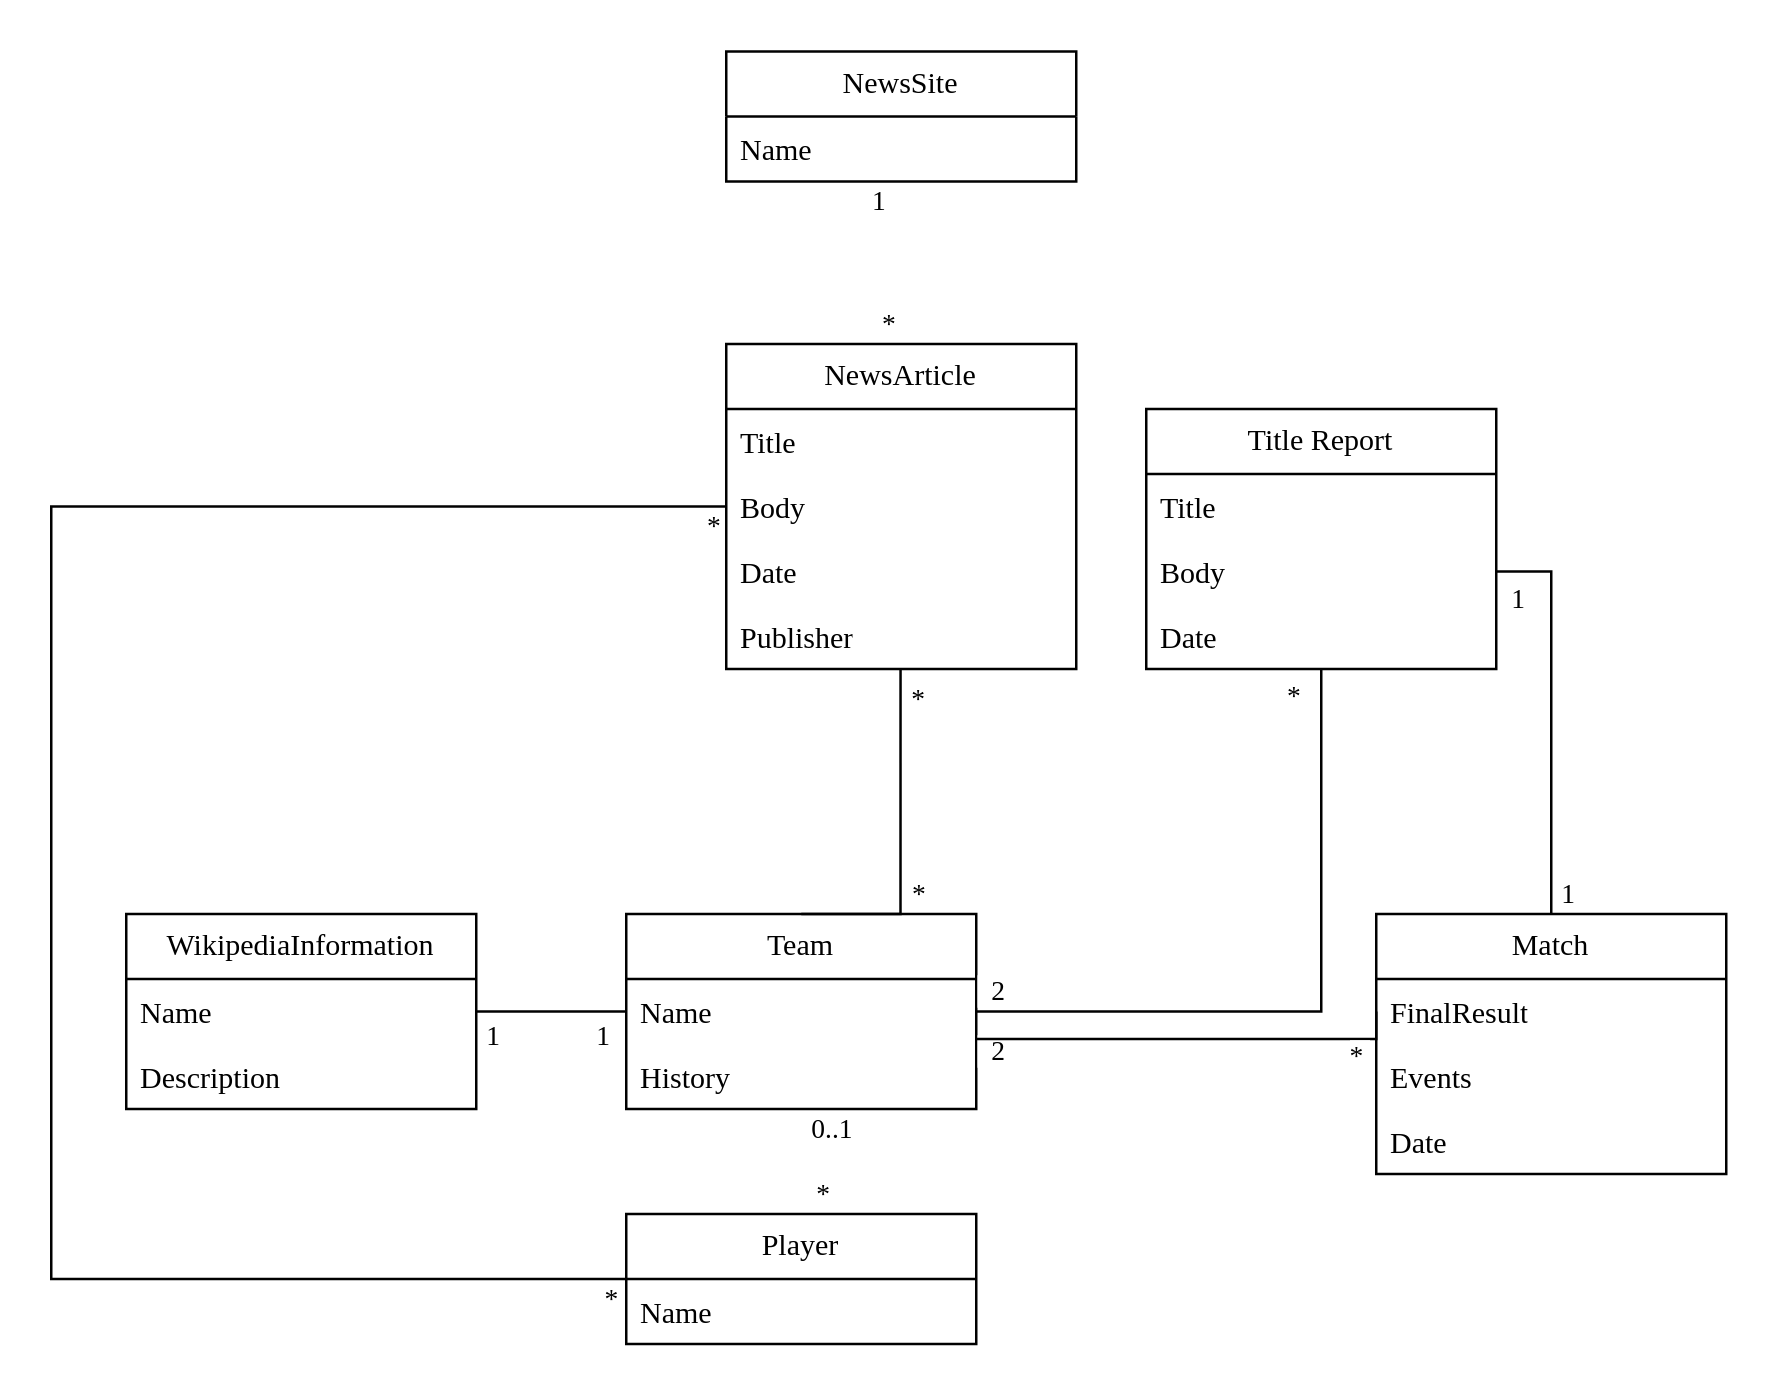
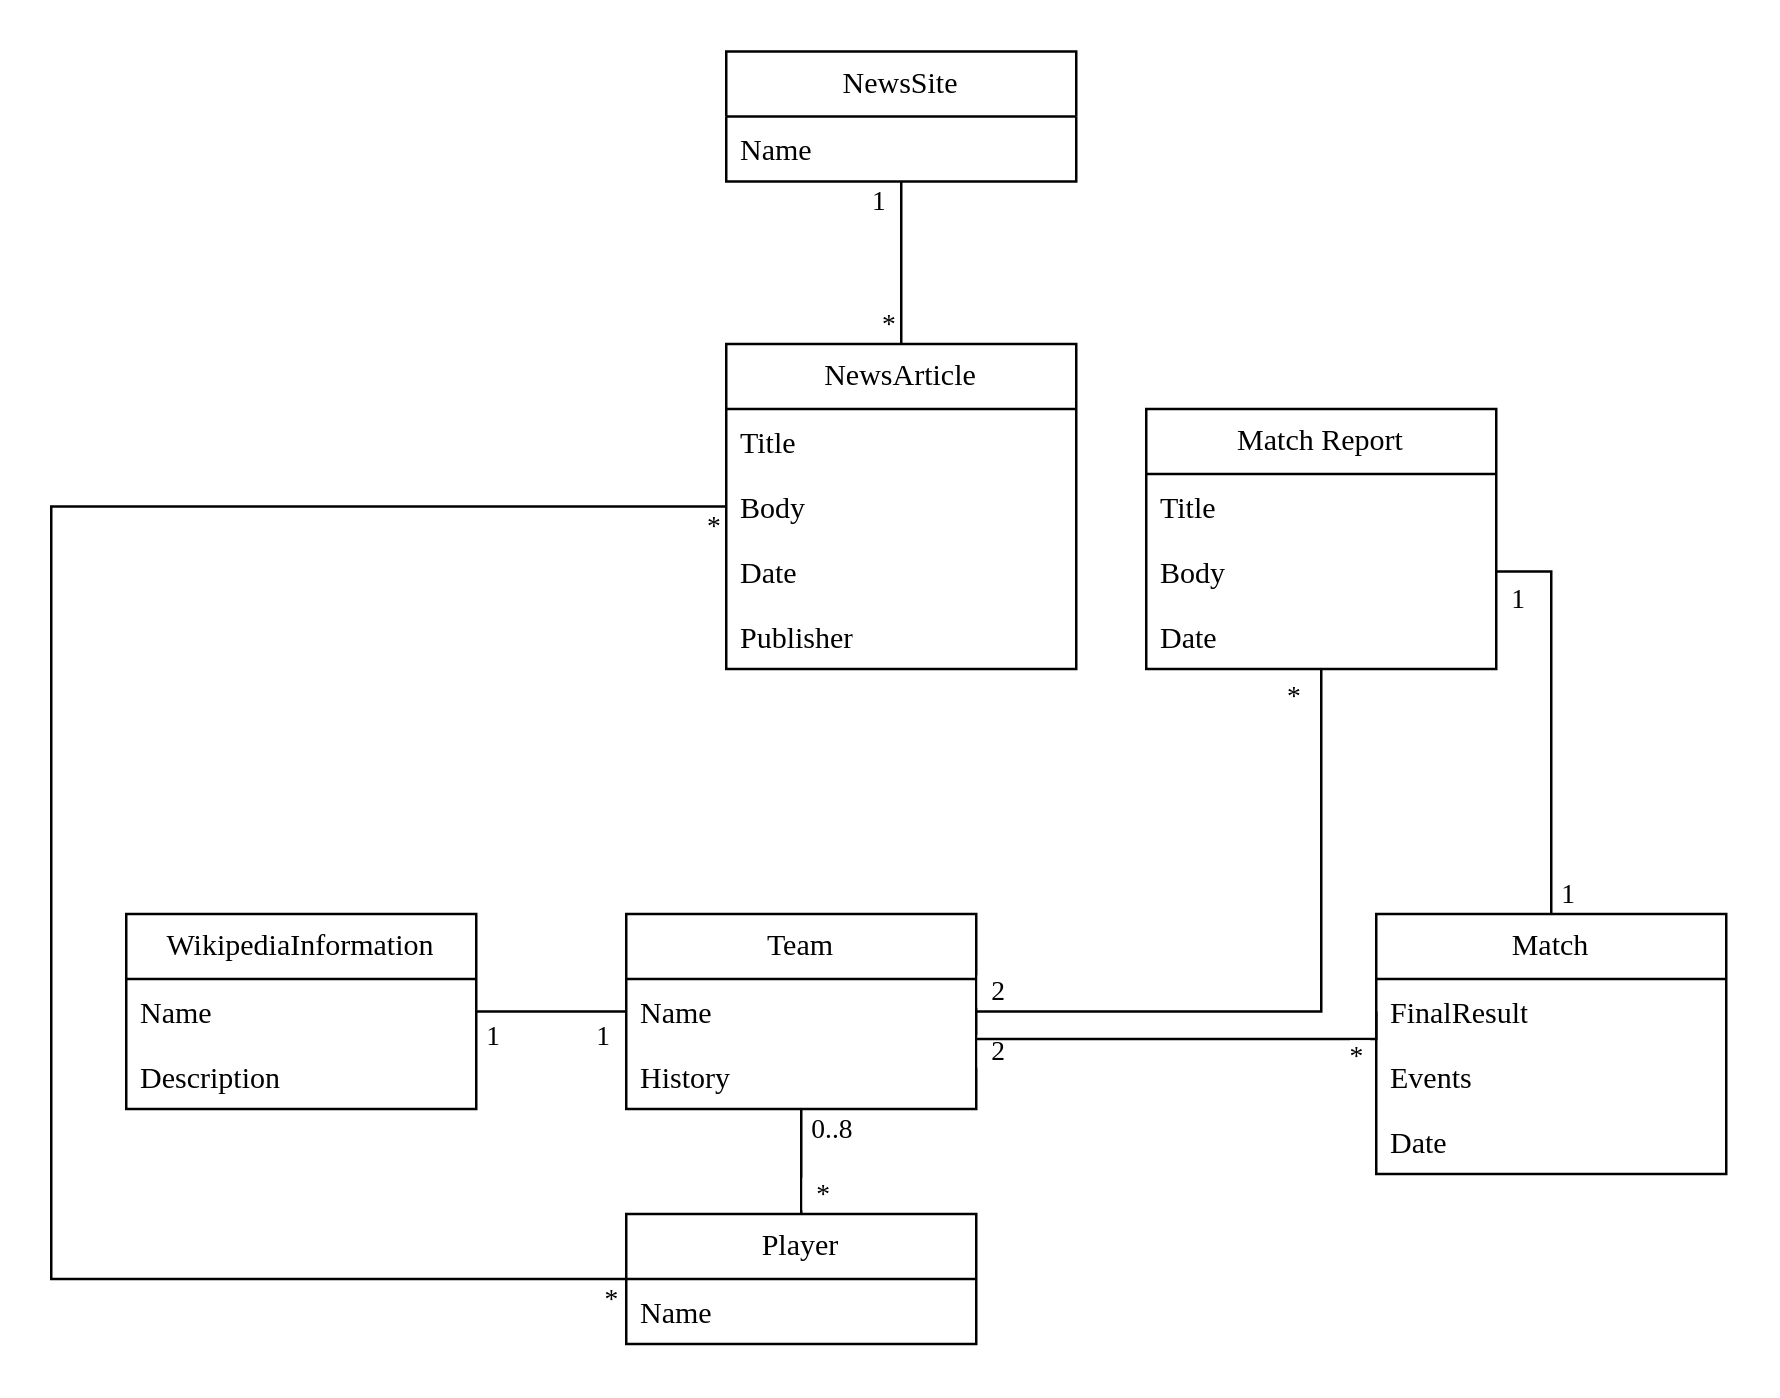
none -> (901, 260)
(1321, 441) -> (1321, 441)
(901, 788) -> none
(830, 1127) -> (830, 1127)
none -> (801, 1159)
